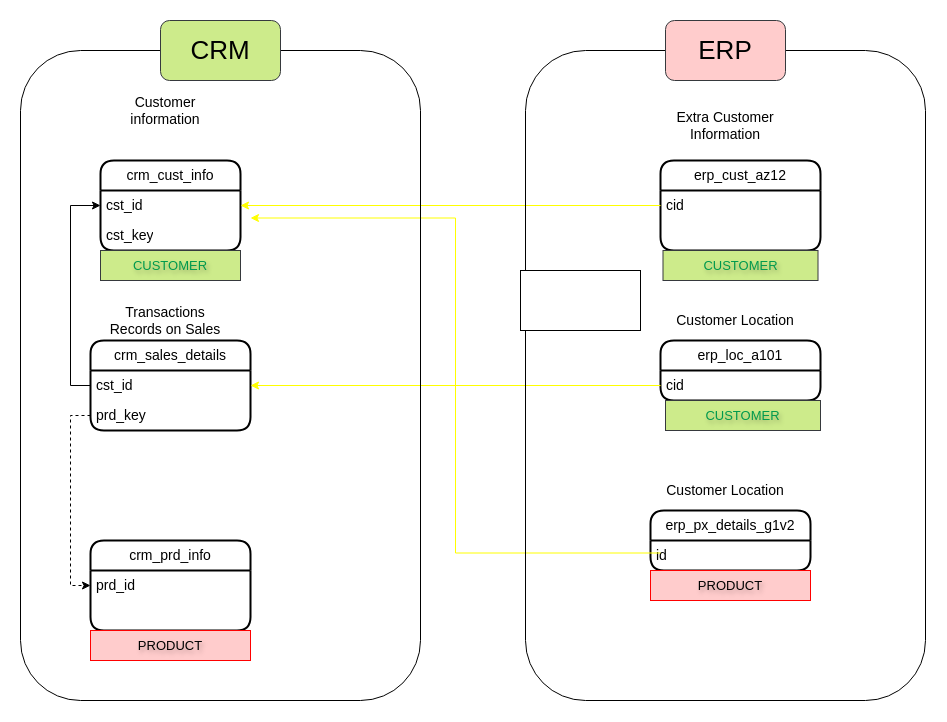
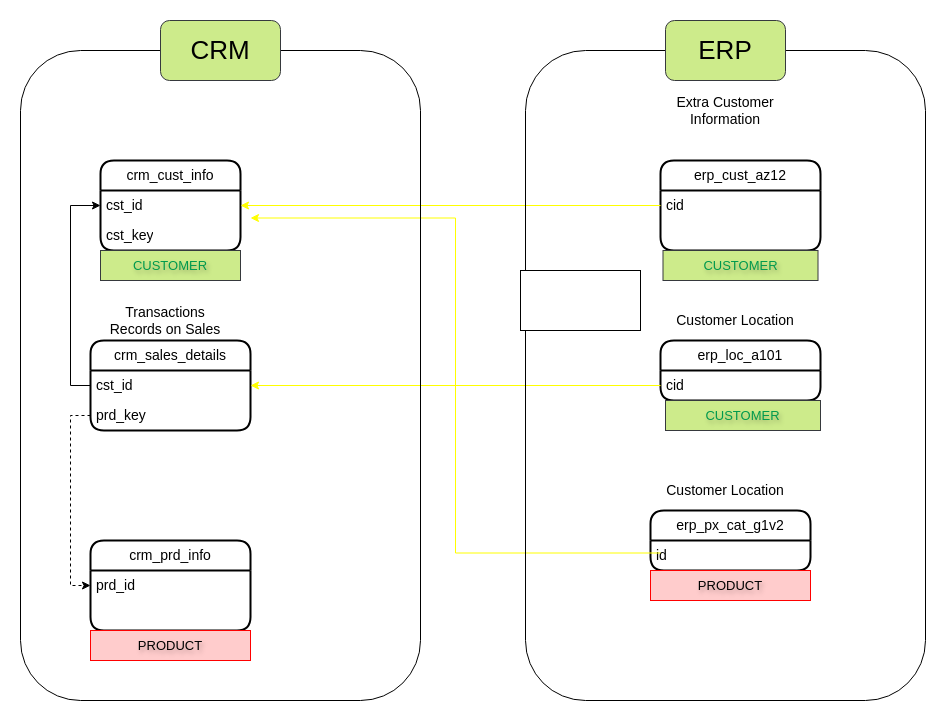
(726, 51) -> (726, 51)
(166, 111) -> none
(726, 126) -> (726, 111)
(731, 526) -> (731, 526)
